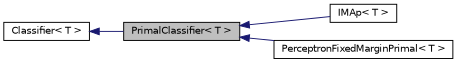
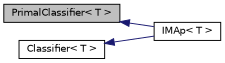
(111, 31) -> (134, 39)
(363, 49) -> none
